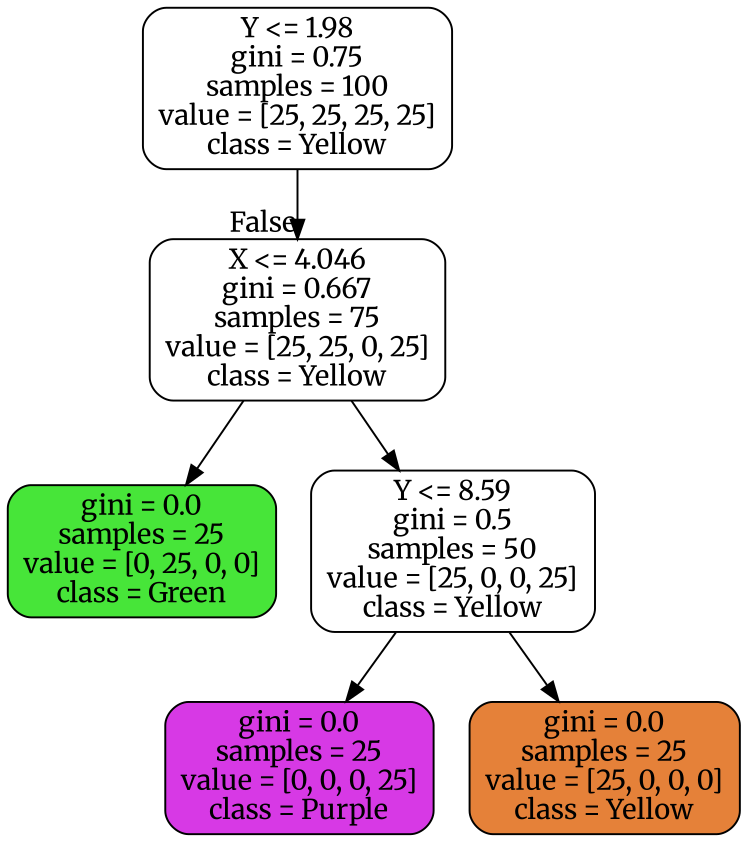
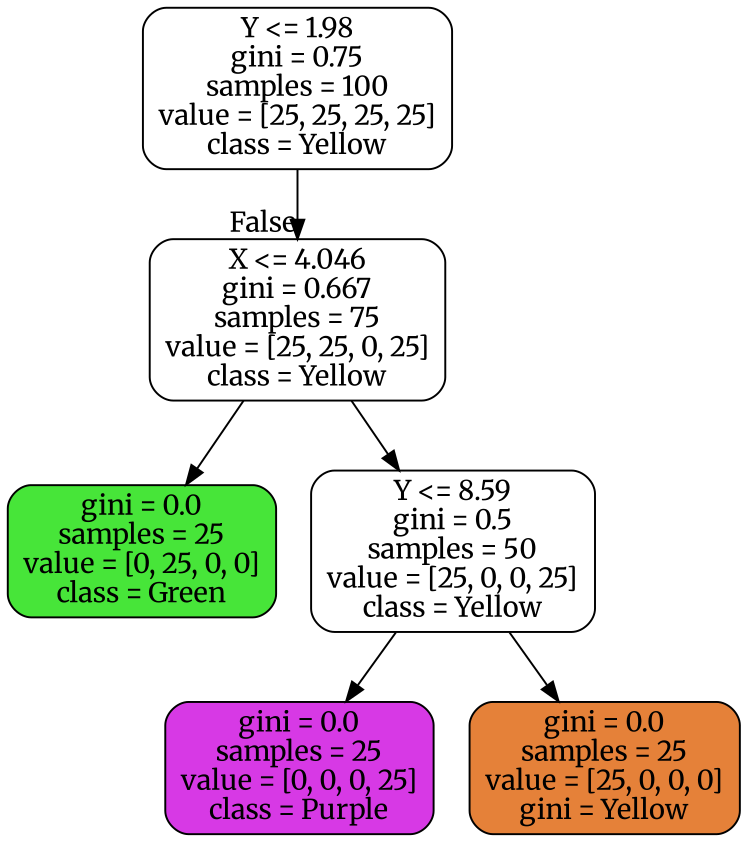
(605, 768) -> (605, 768)
